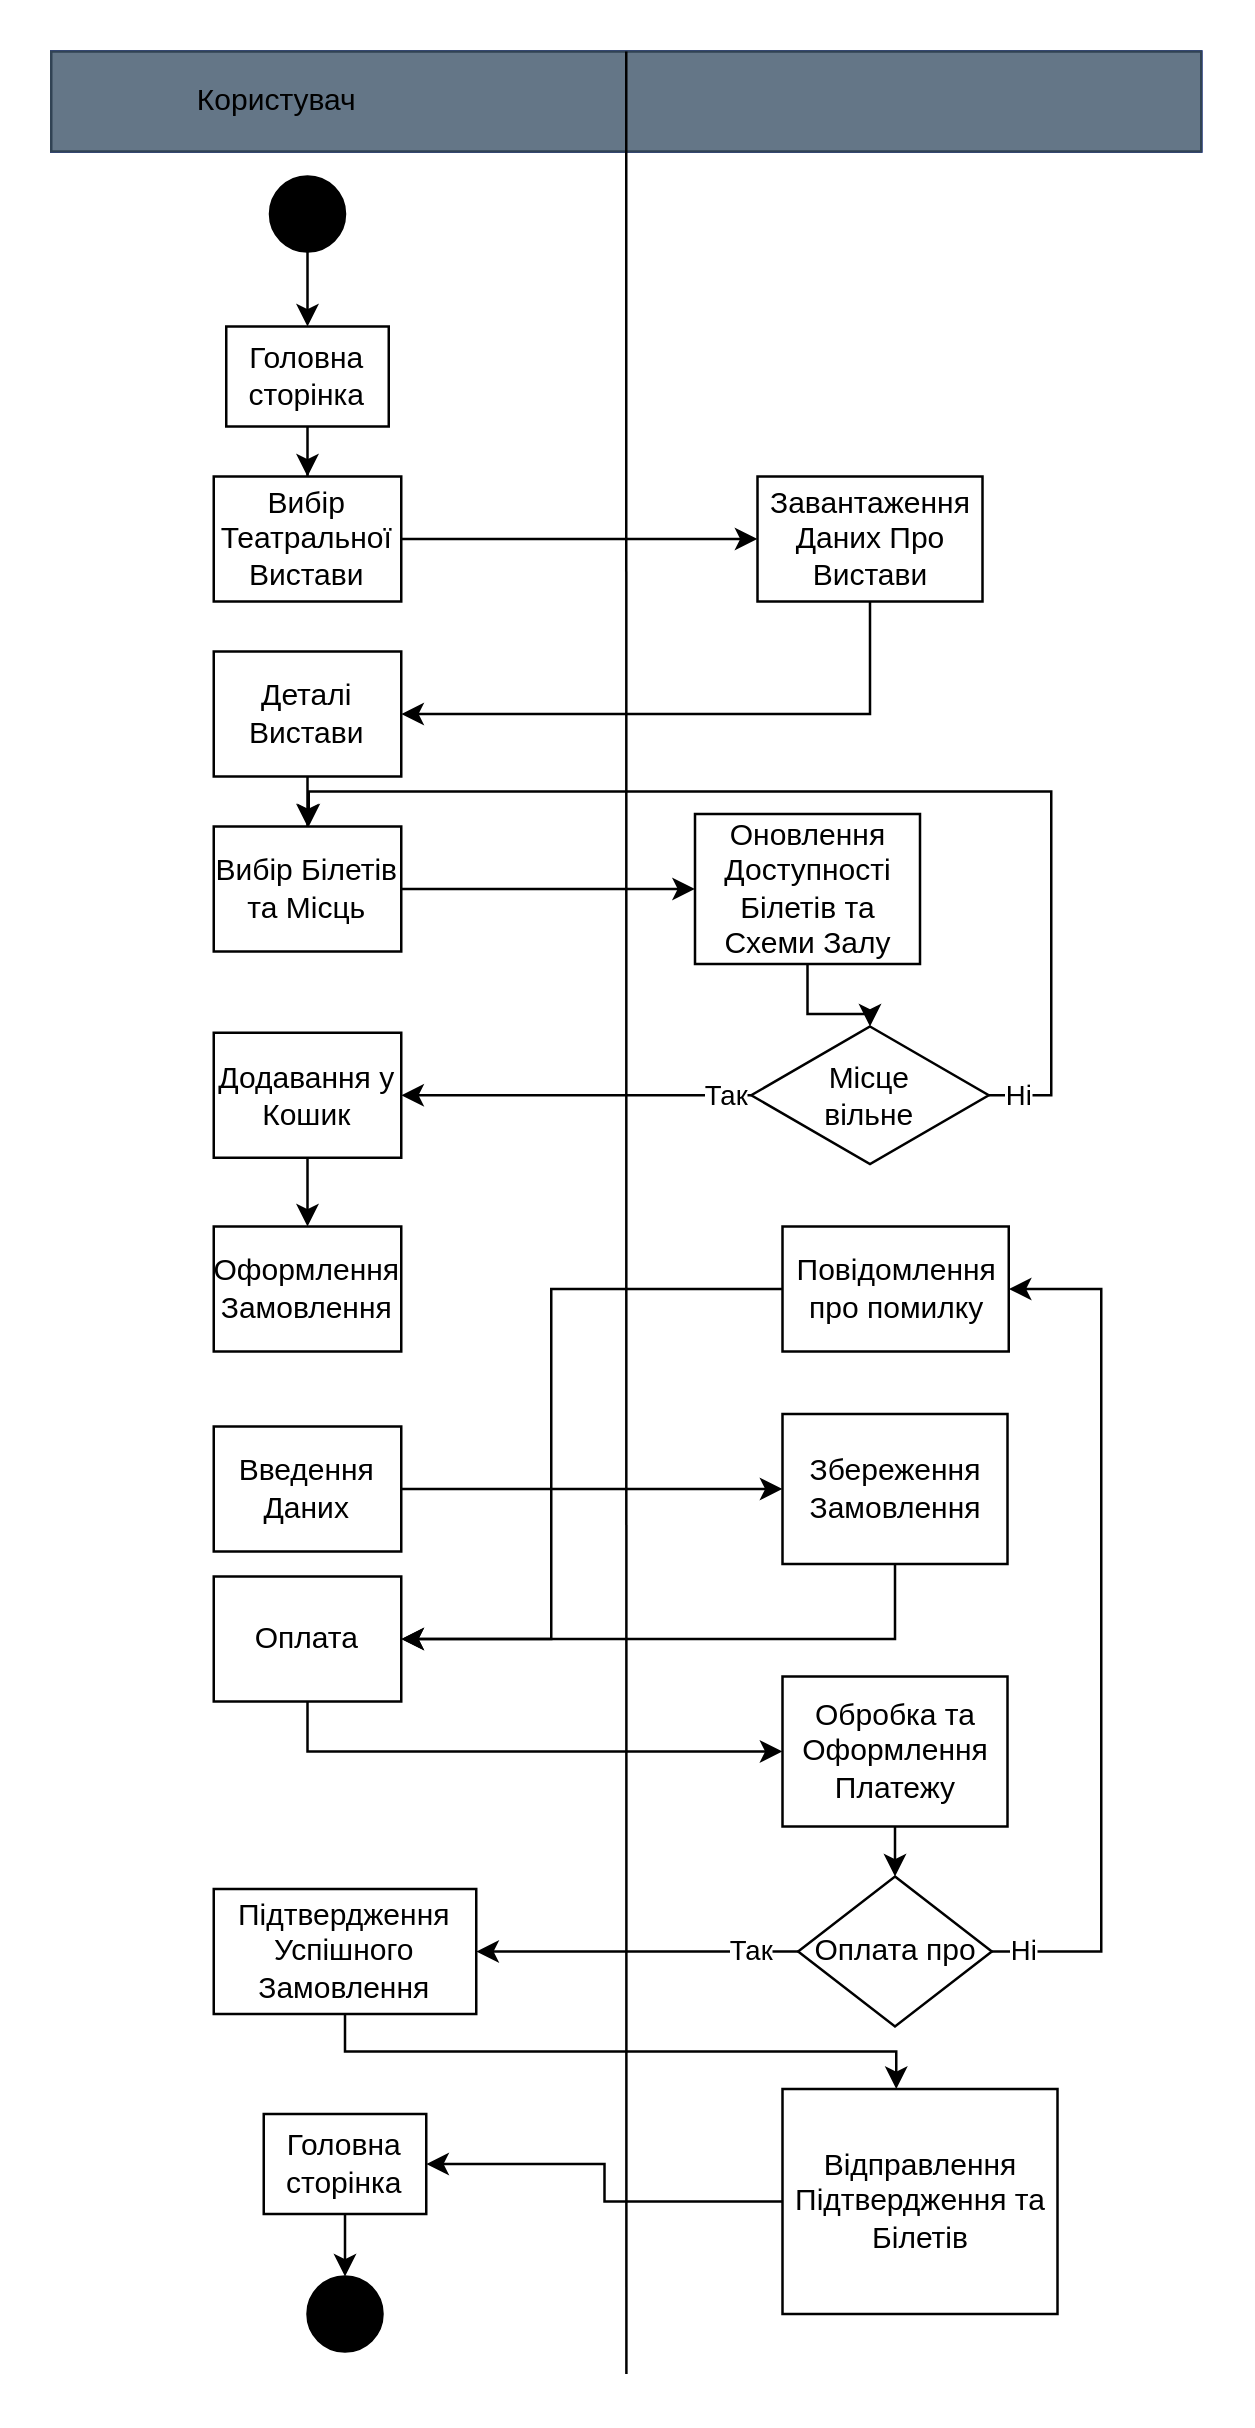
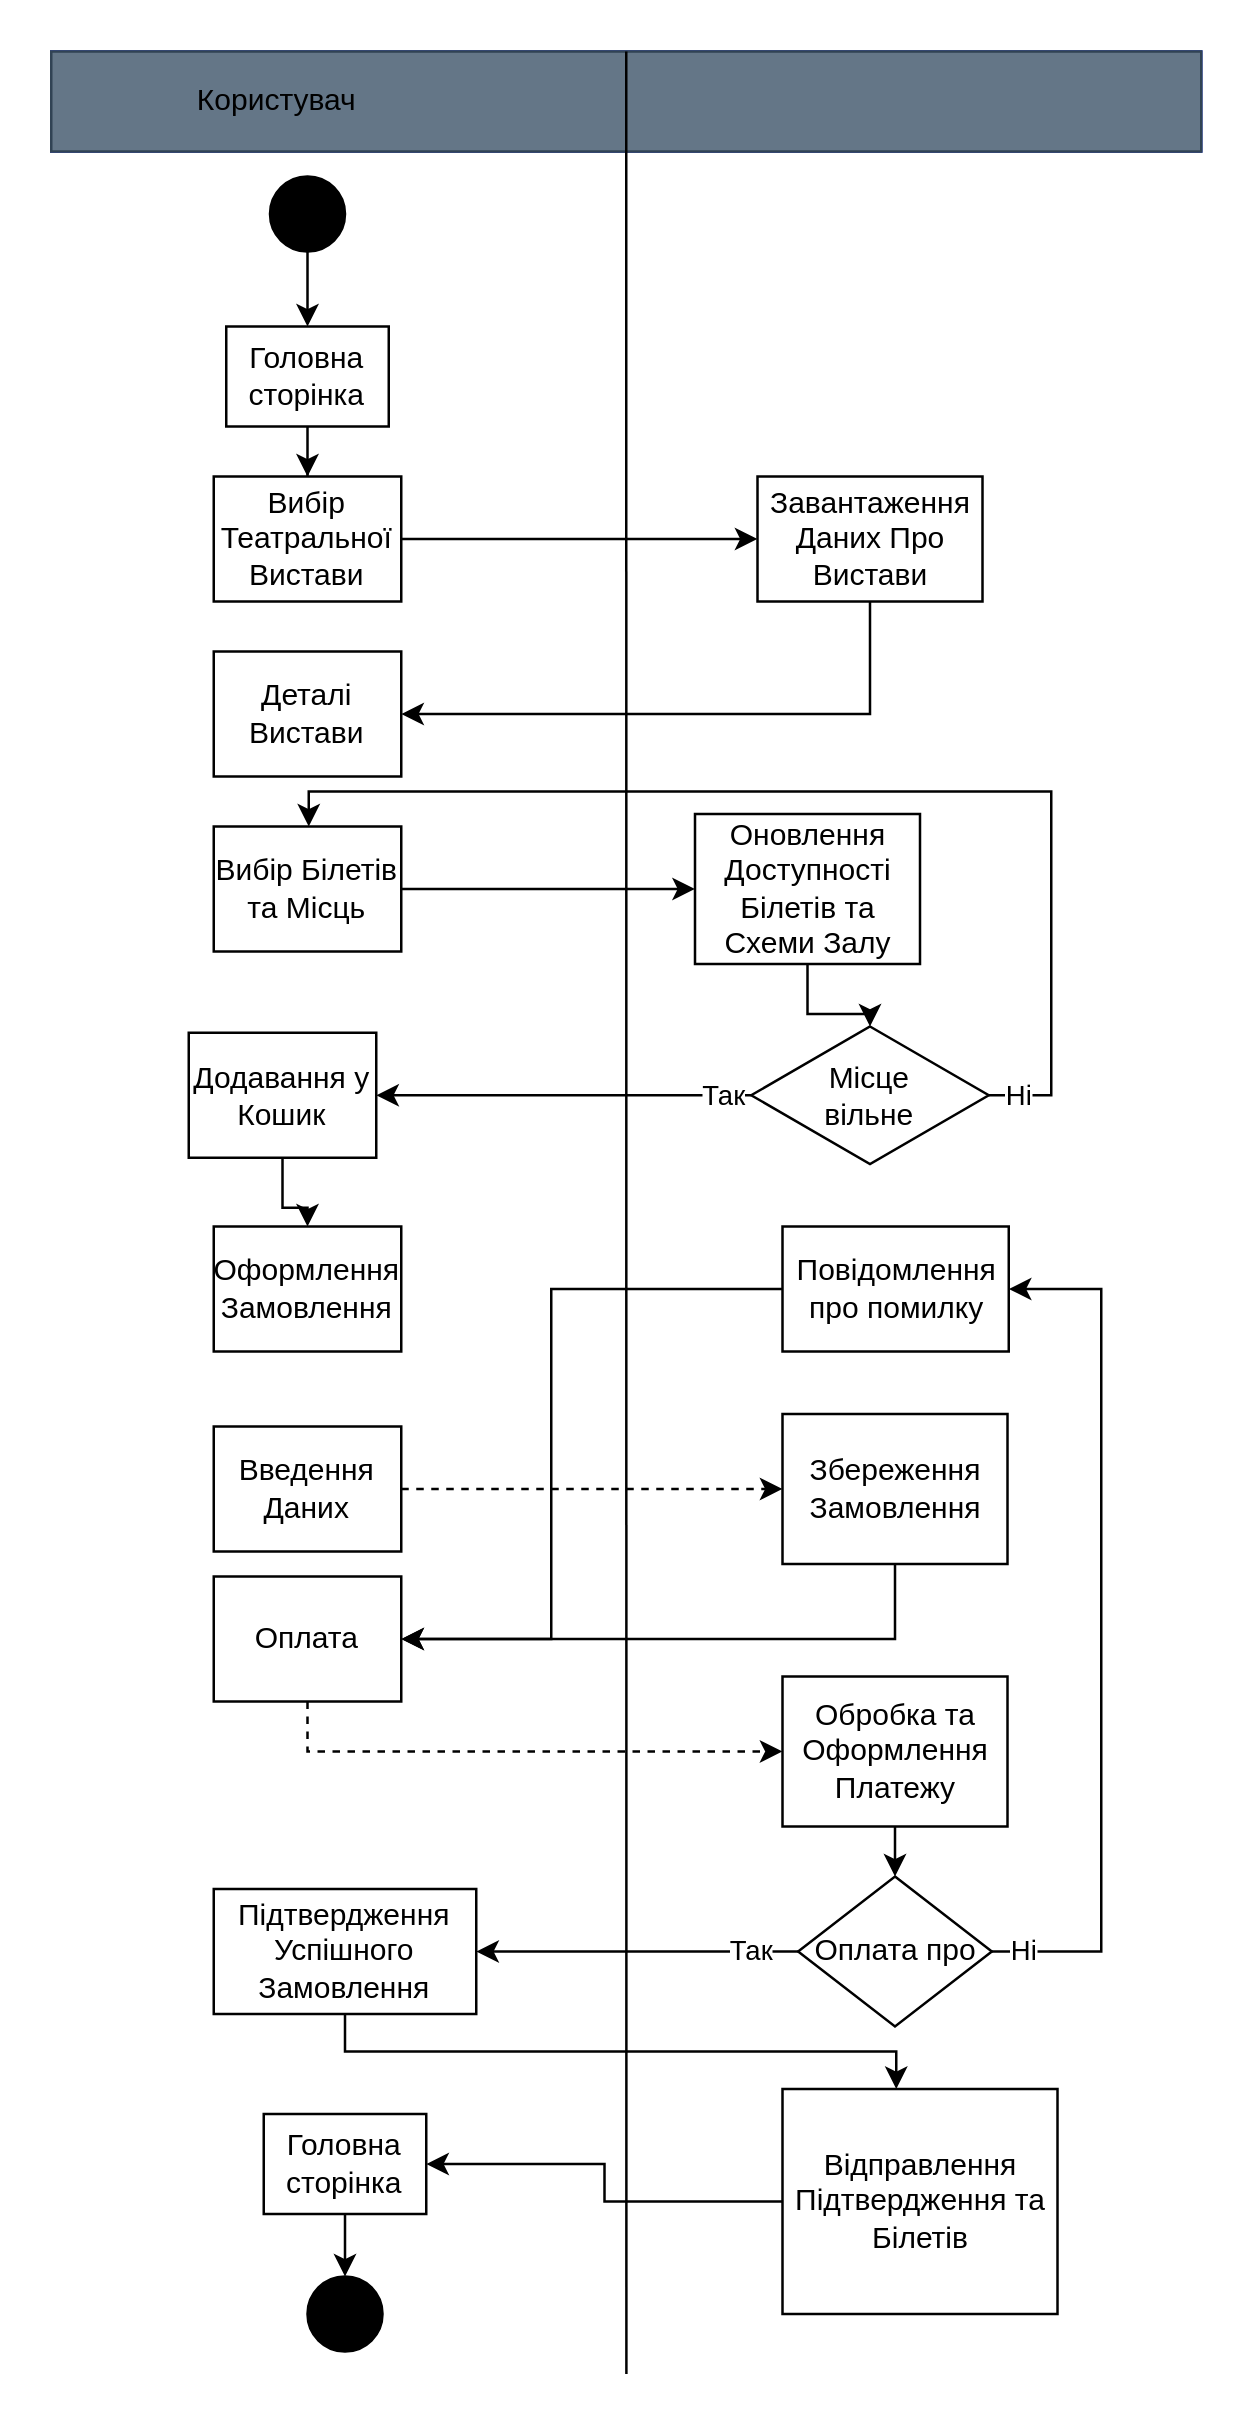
(308, 776) -> none
(308, 1095) -> (283, 1095)
(477, 1489) -> (477, 1489)
(443, 1751) -> (443, 1751)
